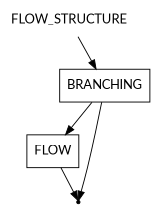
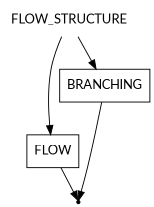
(82, 115) -> (50, 80)
